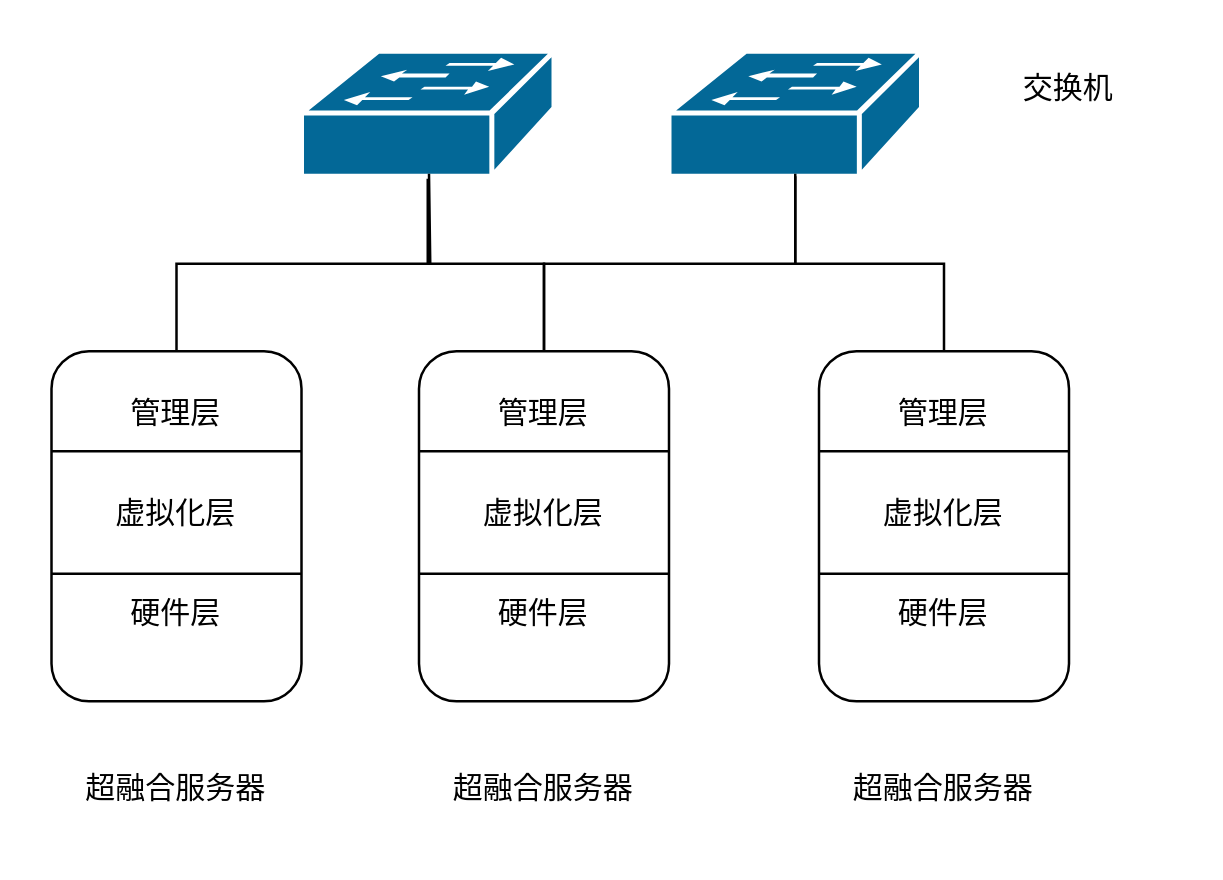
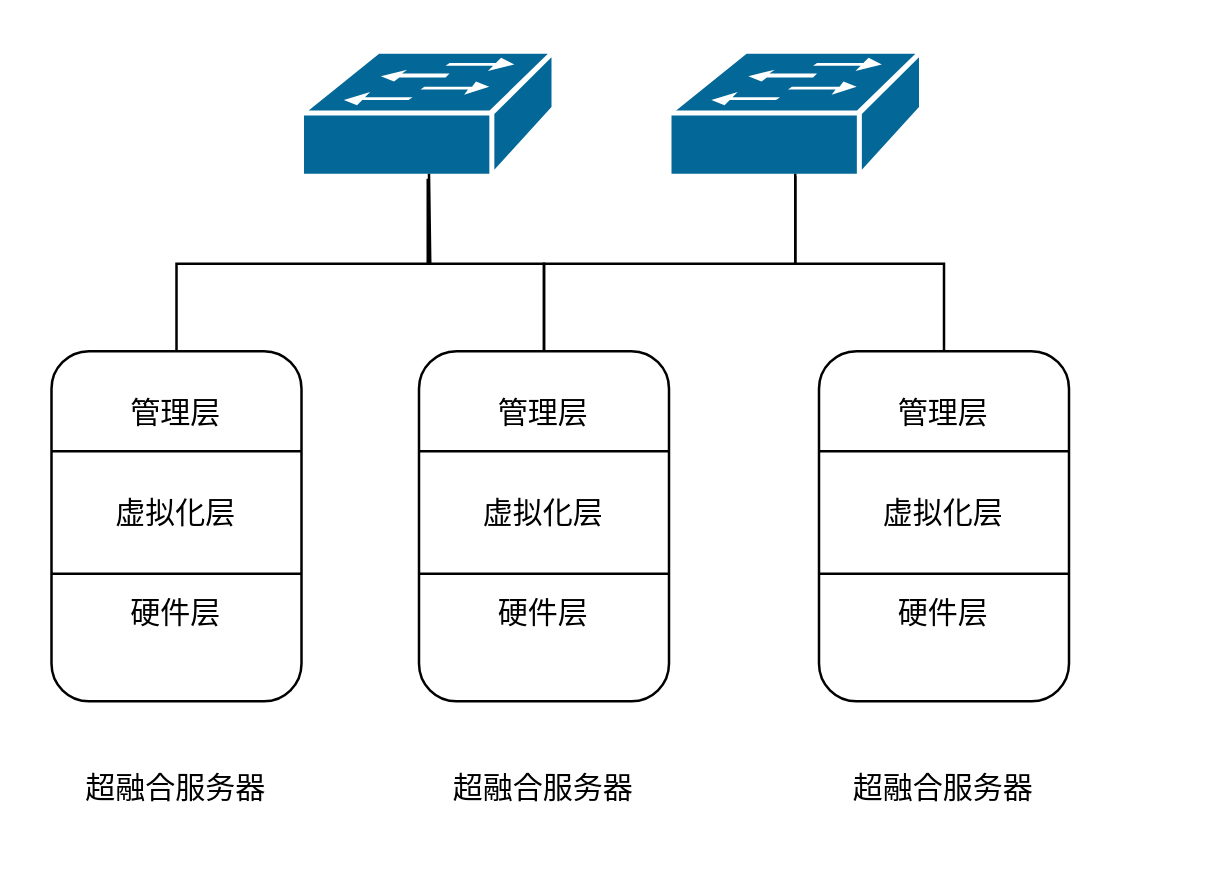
(1069, 89) -> none
